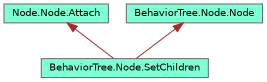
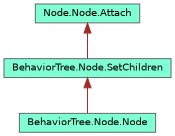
(156, 44) -> (88, 101)
